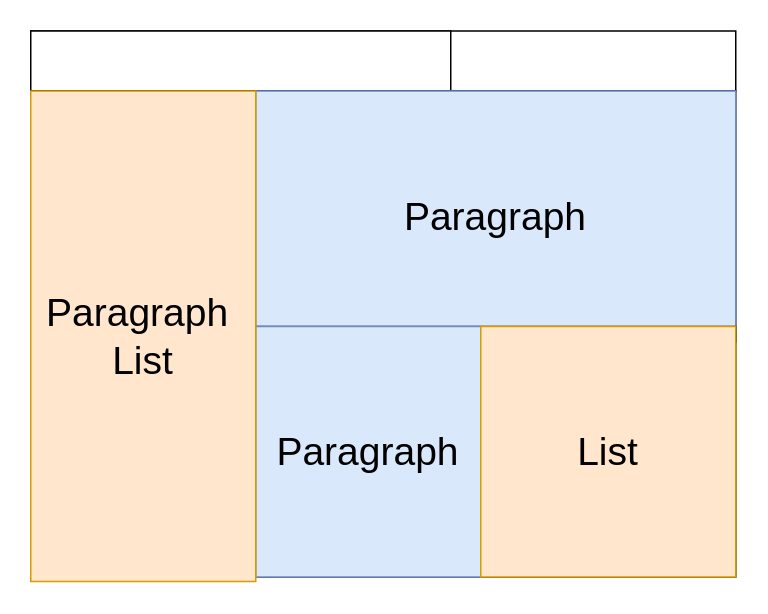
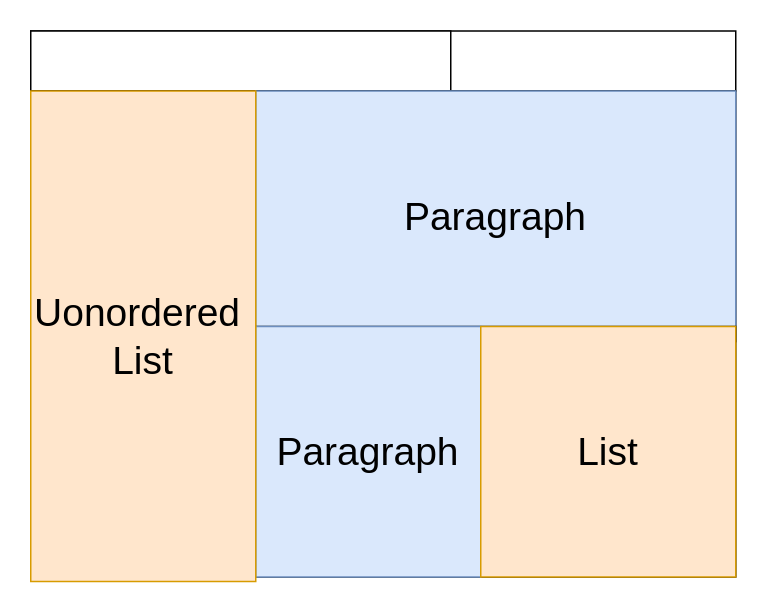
(143, 337) -> (143, 337)
